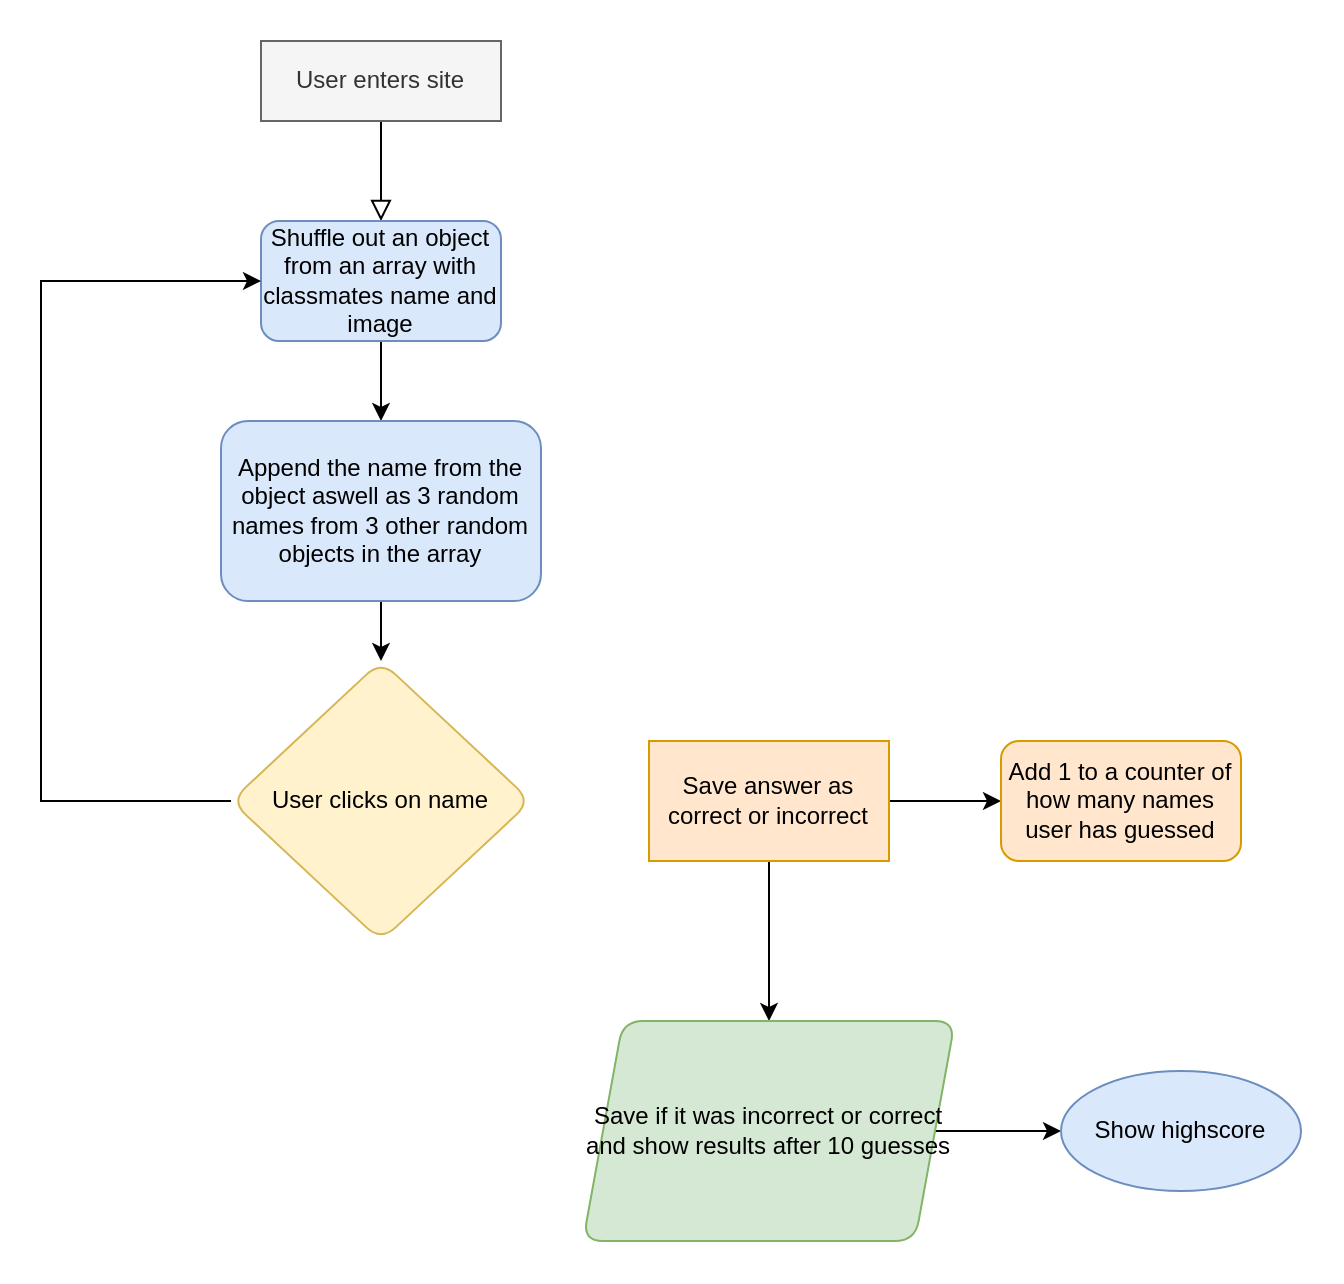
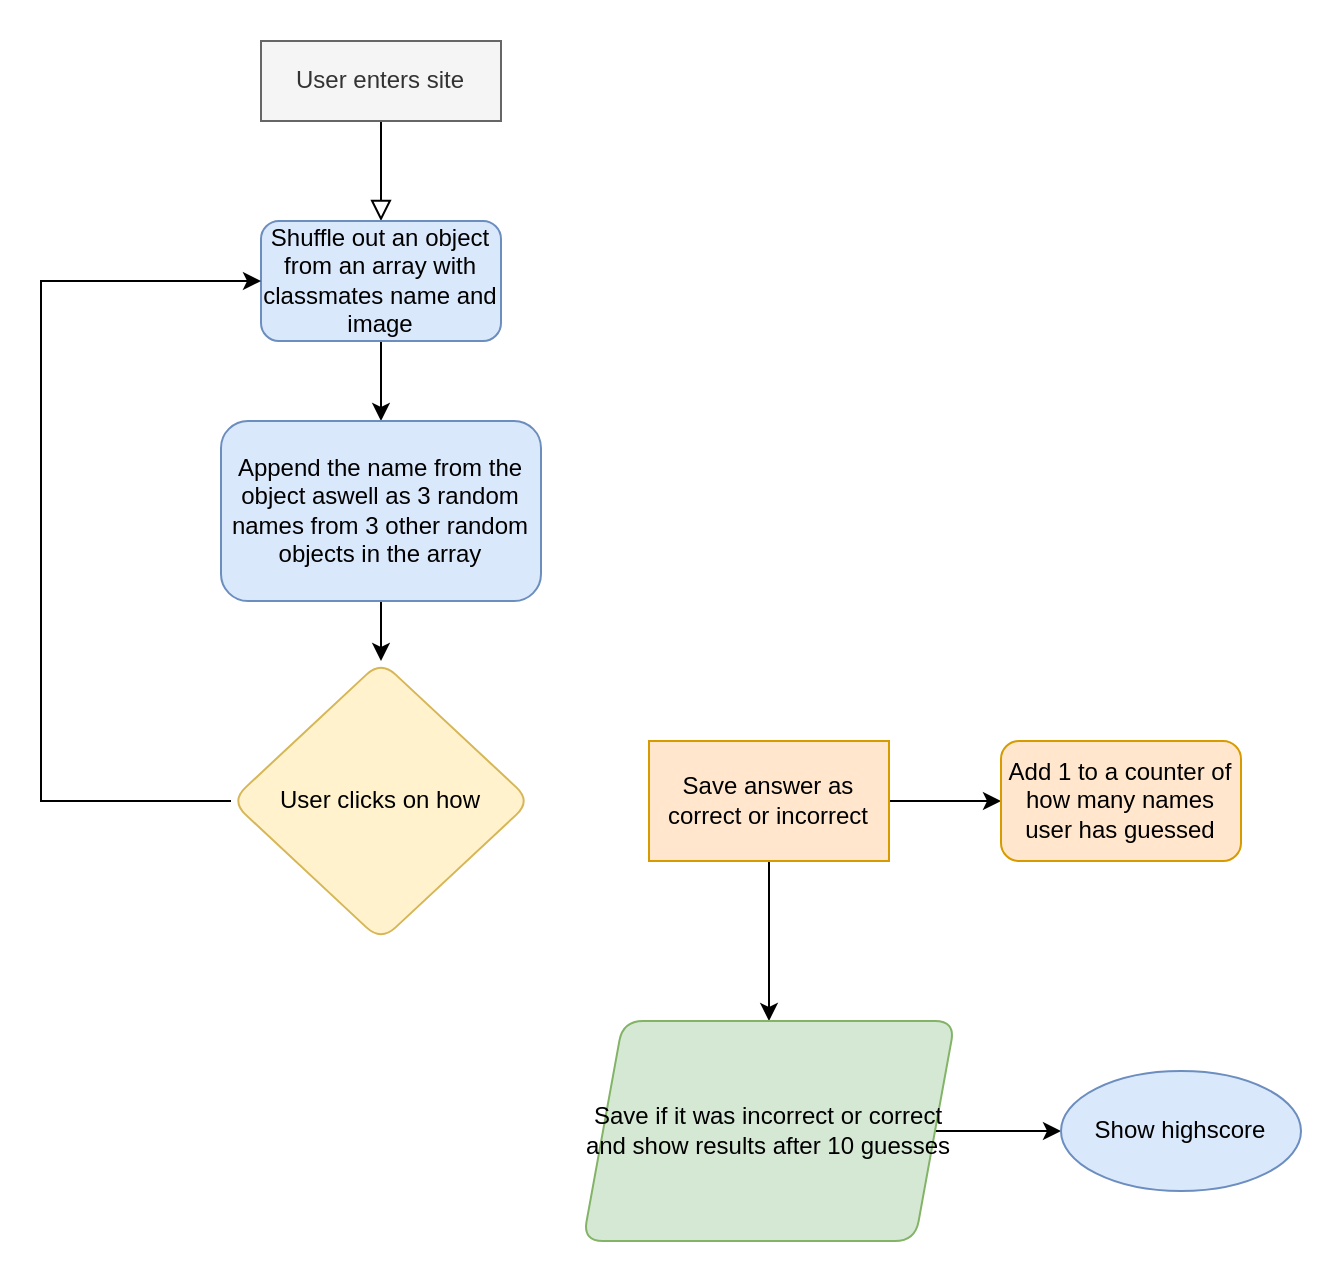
(381, 801) -> (381, 801)
